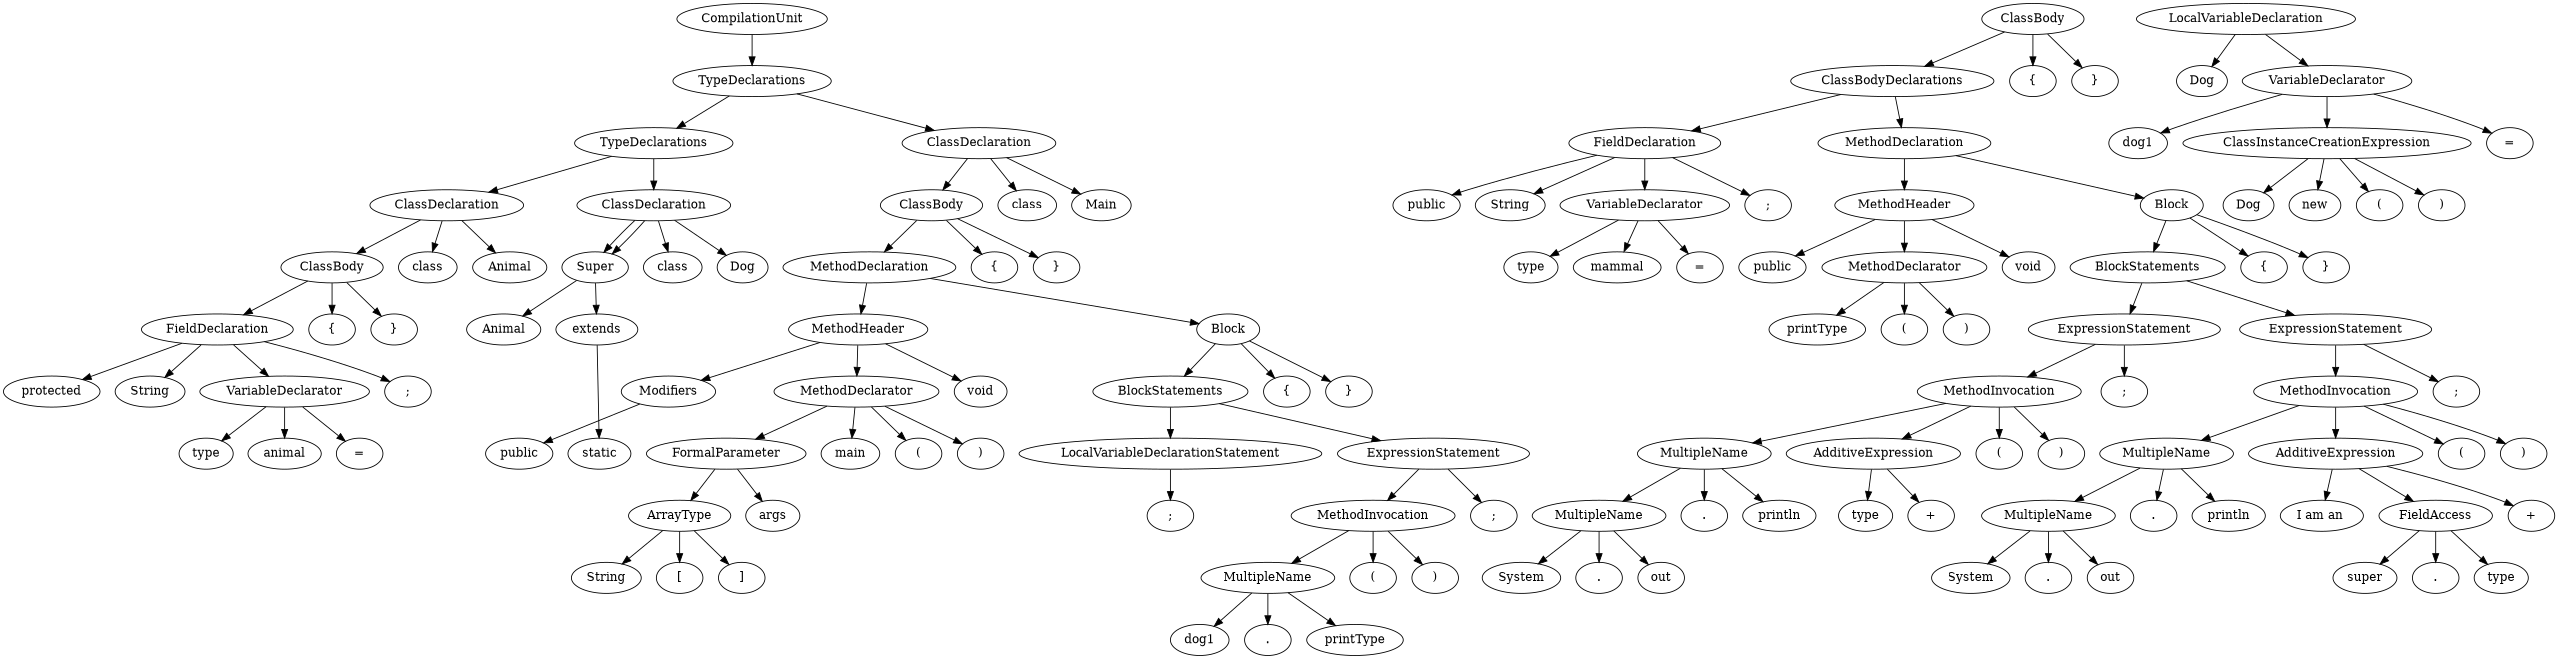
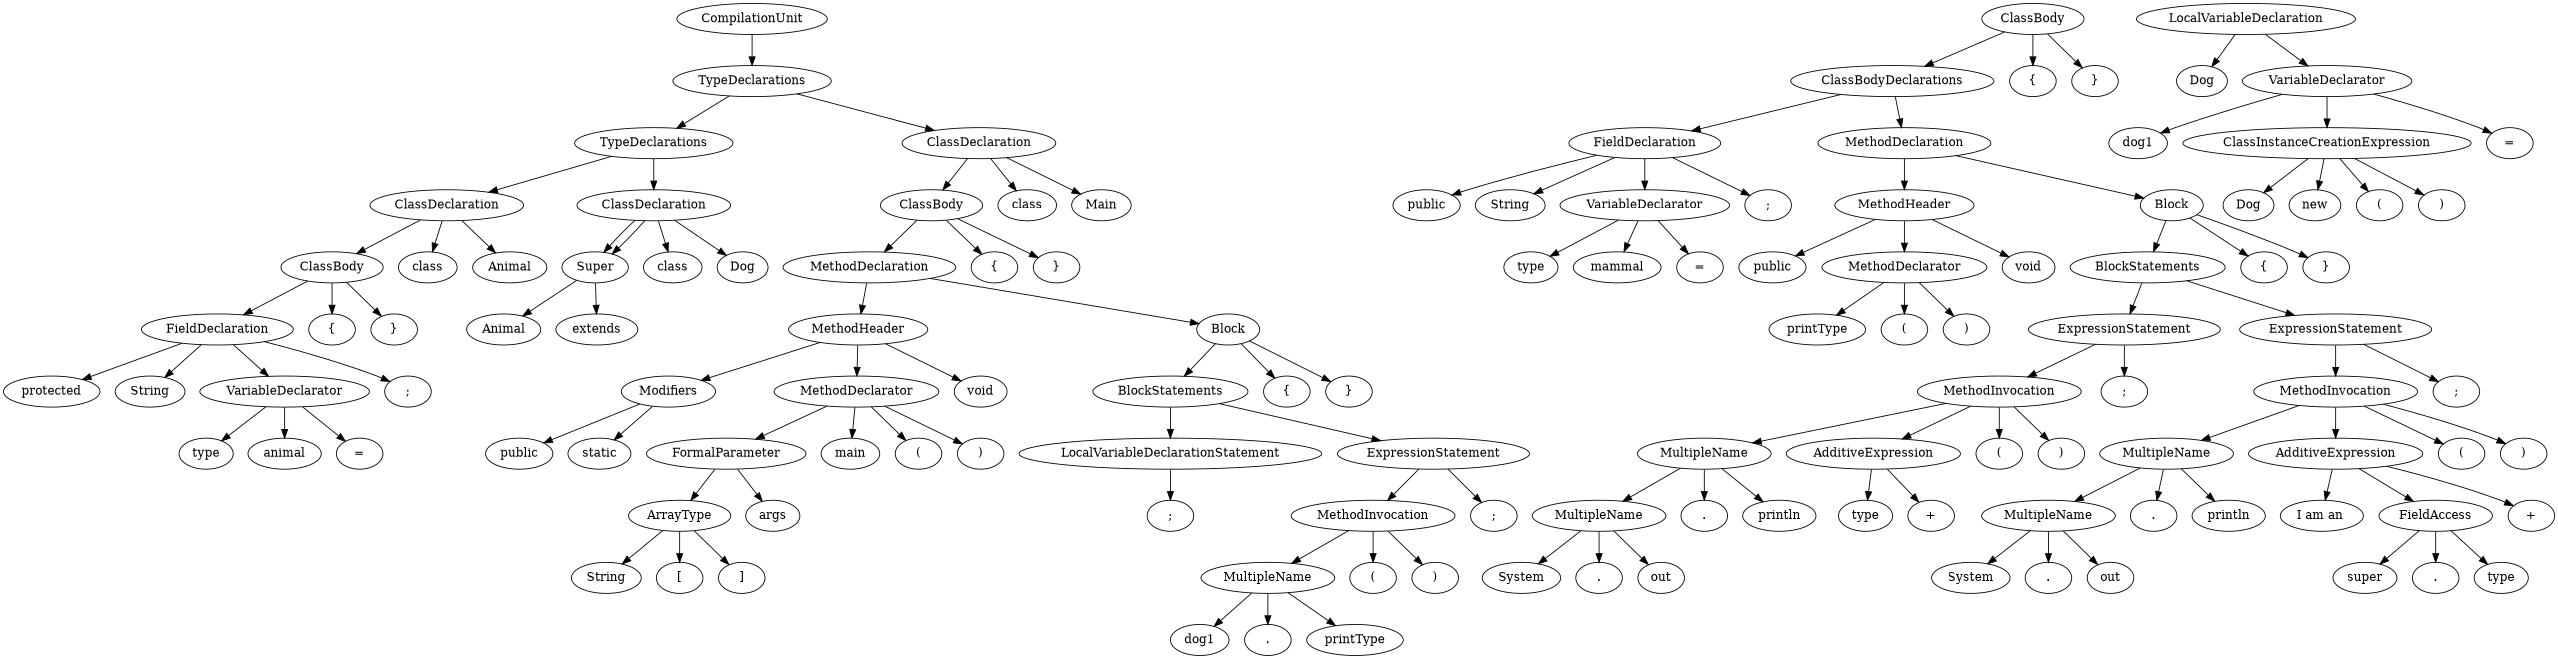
(598, 387) -> (637, 420)
